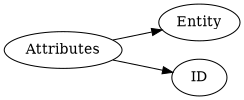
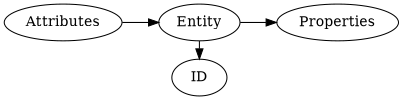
none -> (338, 22)
(138, 65) -> (199, 45)
